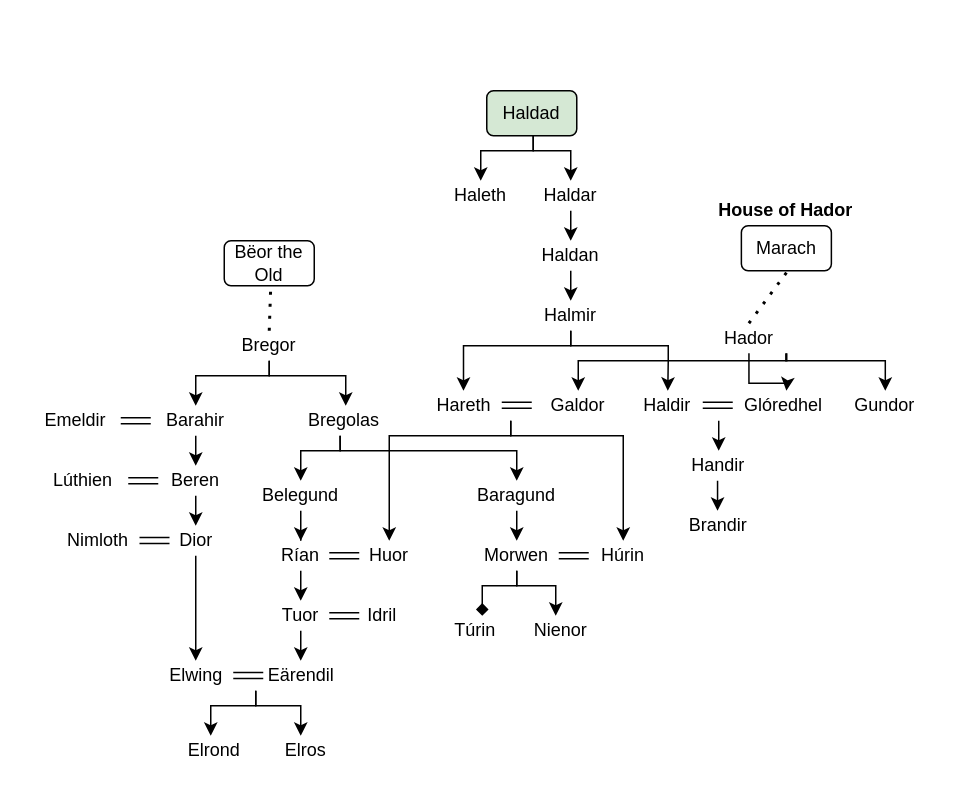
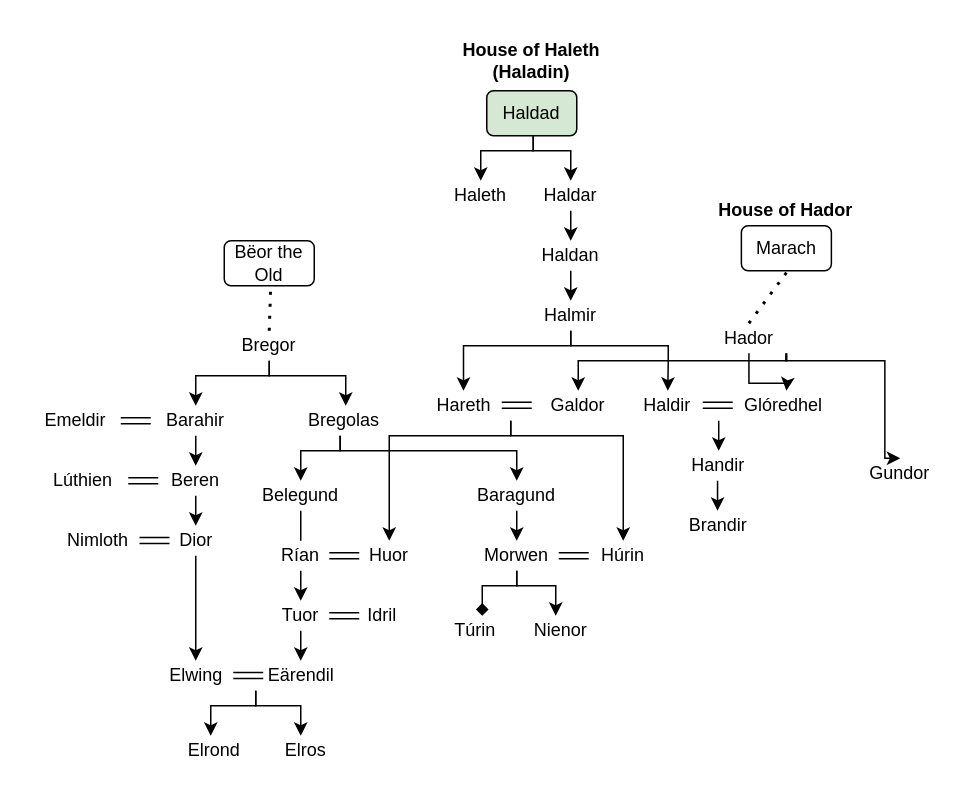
none -> (532, 61)
(885, 406) -> (900, 473)
(301, 529) -> (301, 533)
